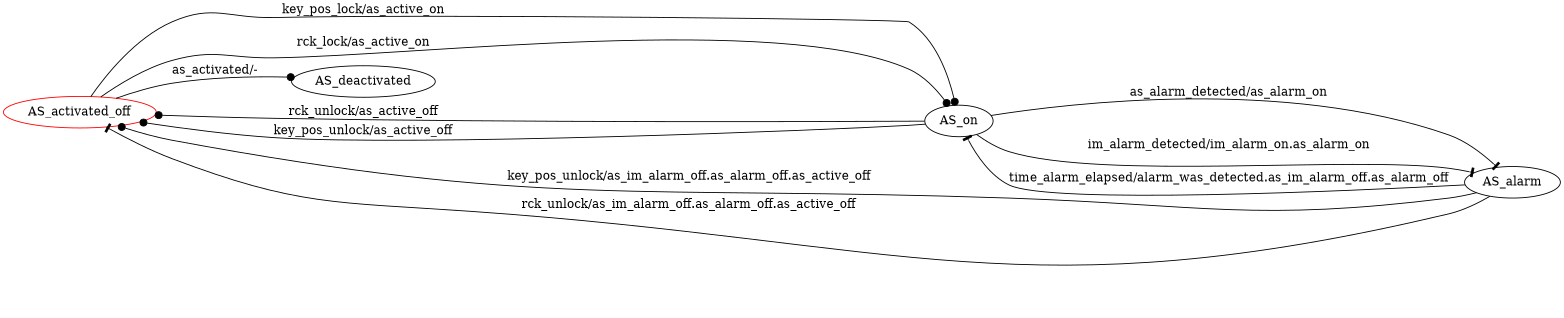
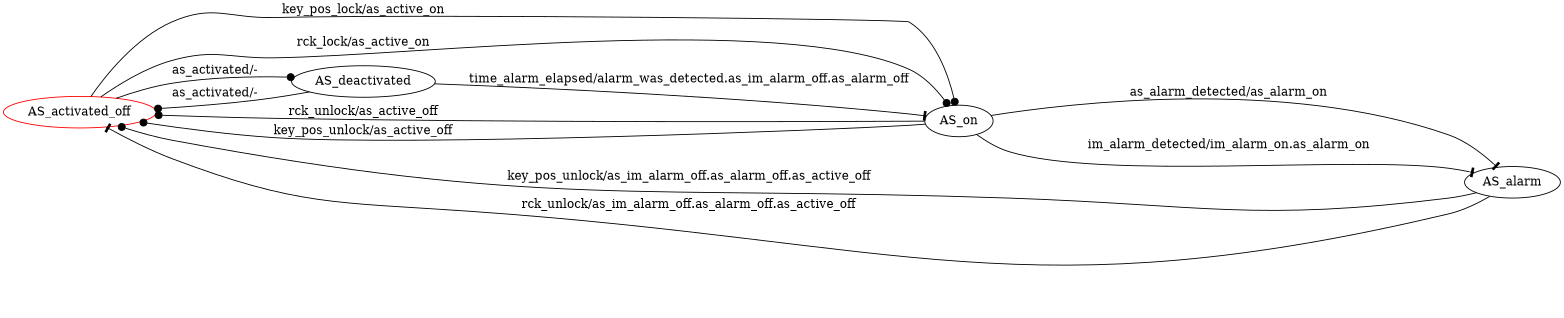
none -> (236, 102)
(1206, 195) -> (679, 96)
